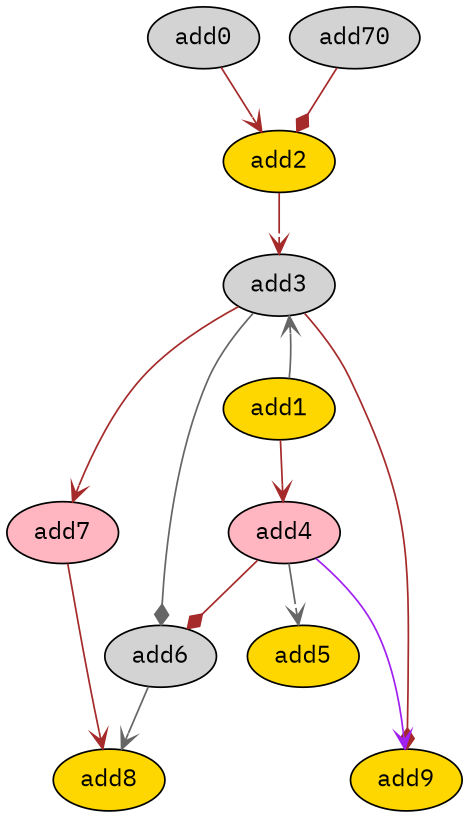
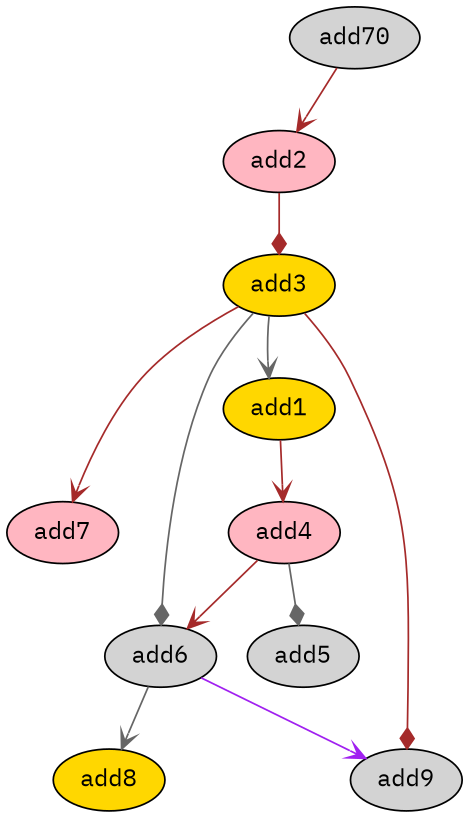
(204, 38) -> none
(322, 92) -> (322, 92)
(279, 161) -> (279, 161)
(279, 213) -> (279, 213)
(279, 285) -> (279, 285)
(291, 356) -> (268, 338)
(292, 584) -> (292, 584)
(229, 588) -> (229, 588)
(379, 635) -> (276, 714)
(83, 648) -> none
(303, 656) -> (303, 656)
(406, 780) -> (406, 780)
